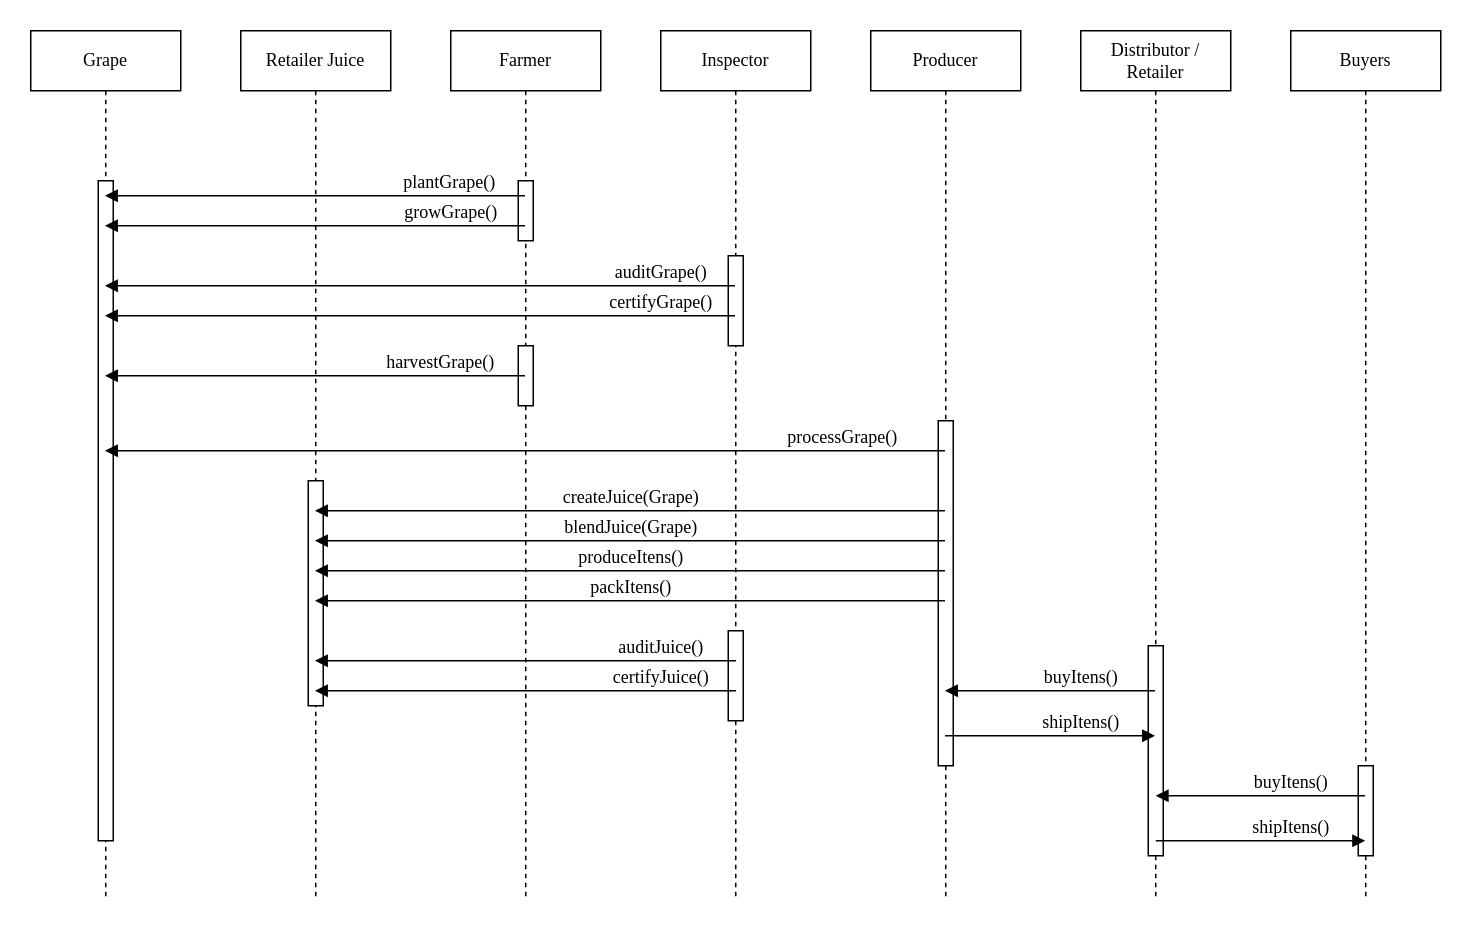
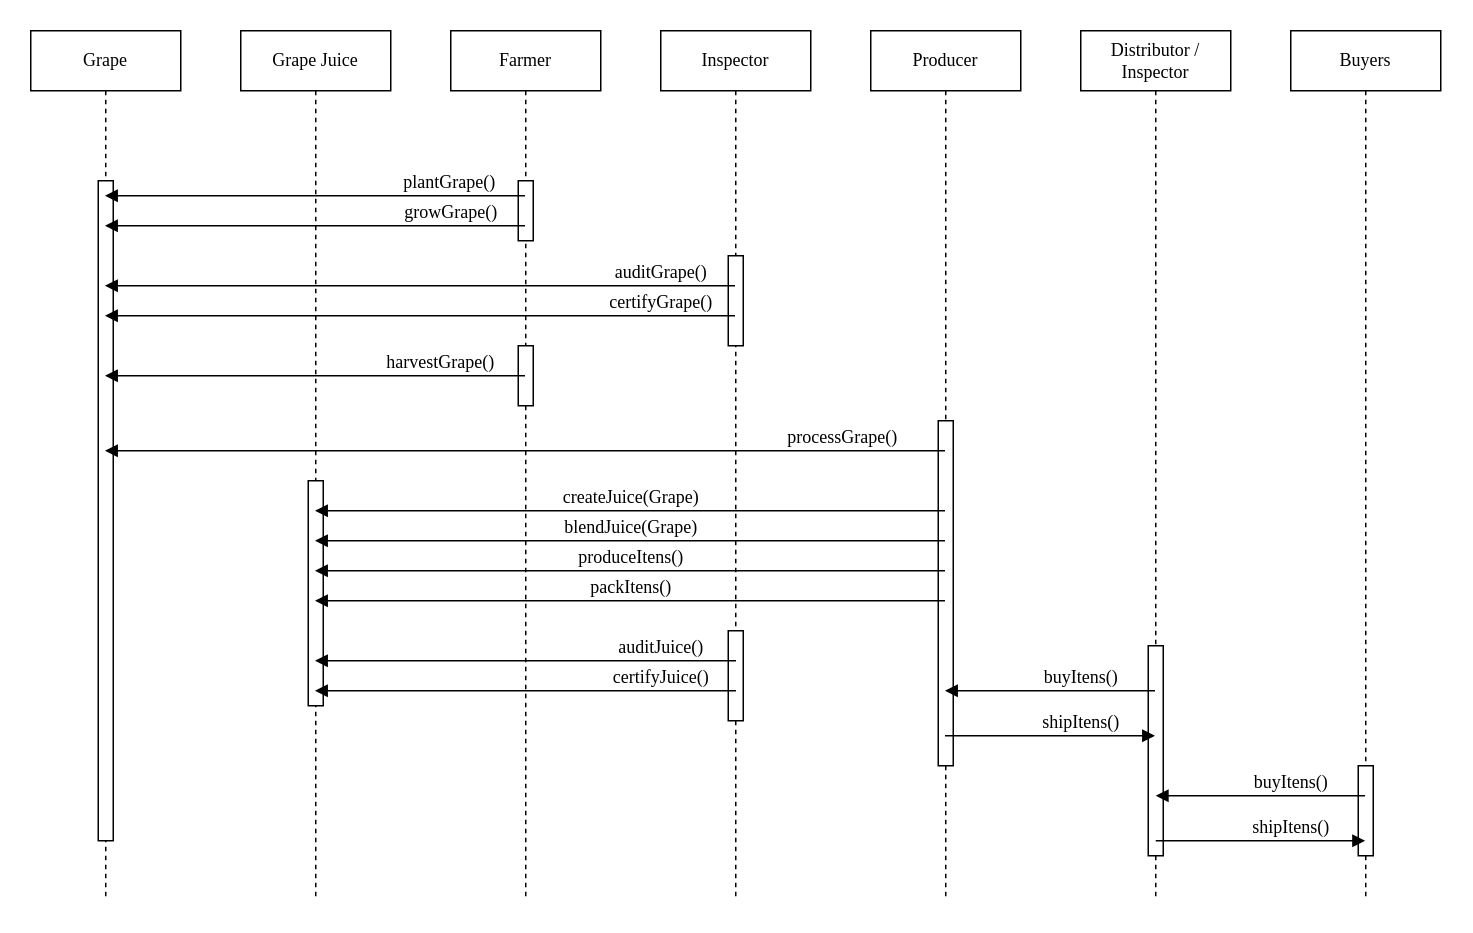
(316, 61) -> (316, 61)
(1156, 61) -> (1156, 61)
